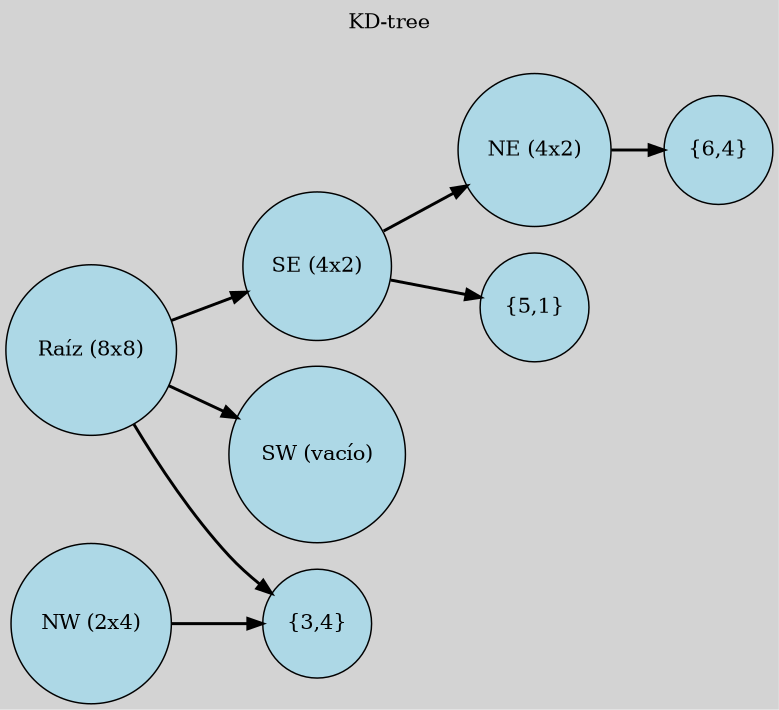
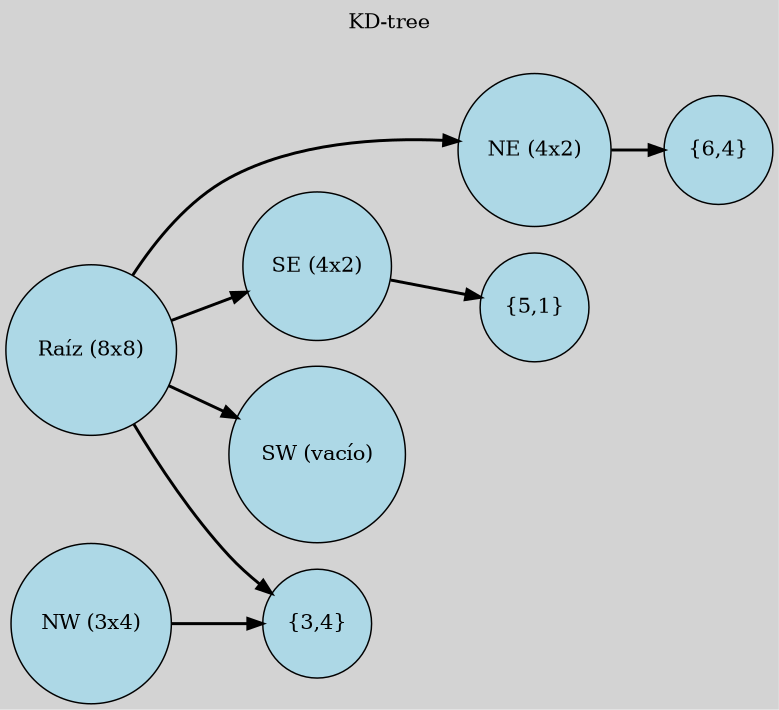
(419, 212) -> (267, 162)
(91, 624) -> (91, 624)
